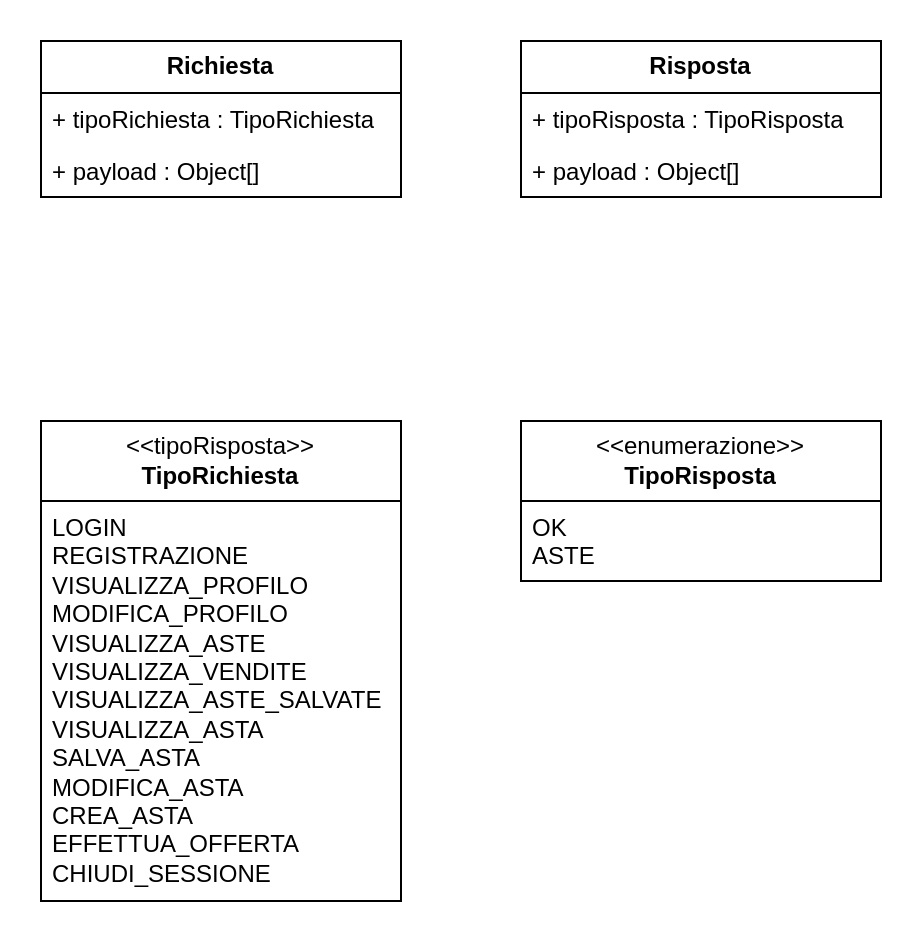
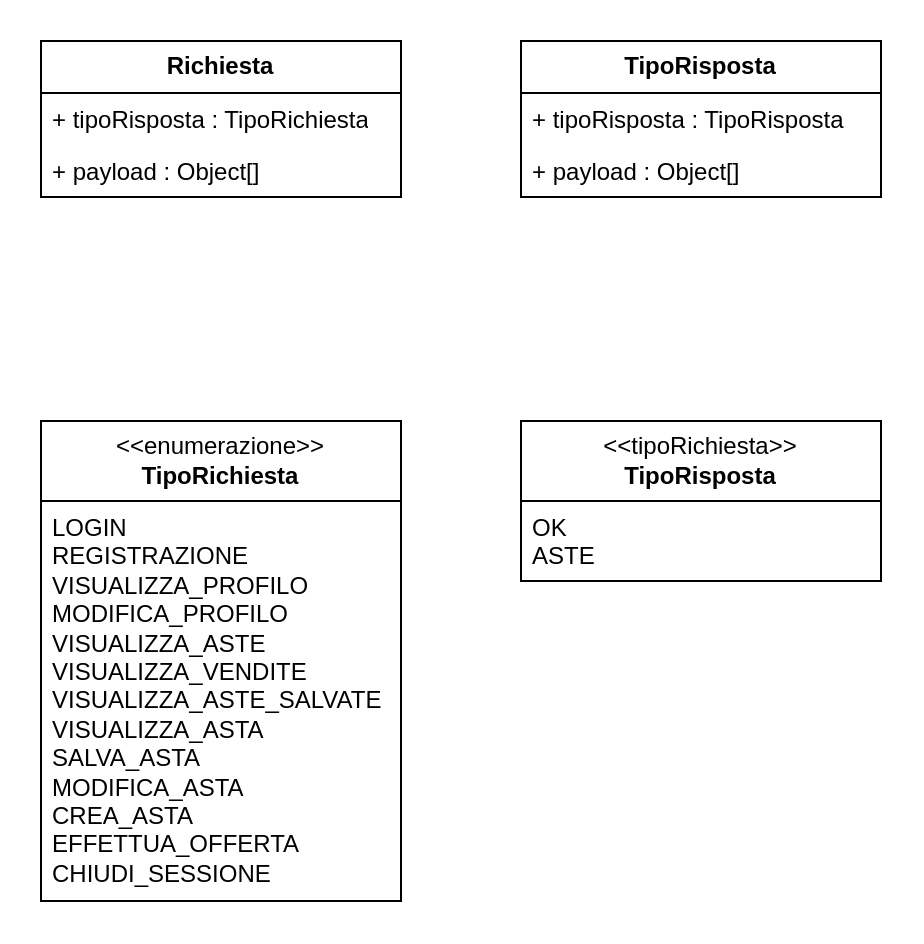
(701, 67) -> (701, 67)
(223, 136) -> (223, 136)
(221, 461) -> (221, 461)
(701, 461) -> (701, 461)
